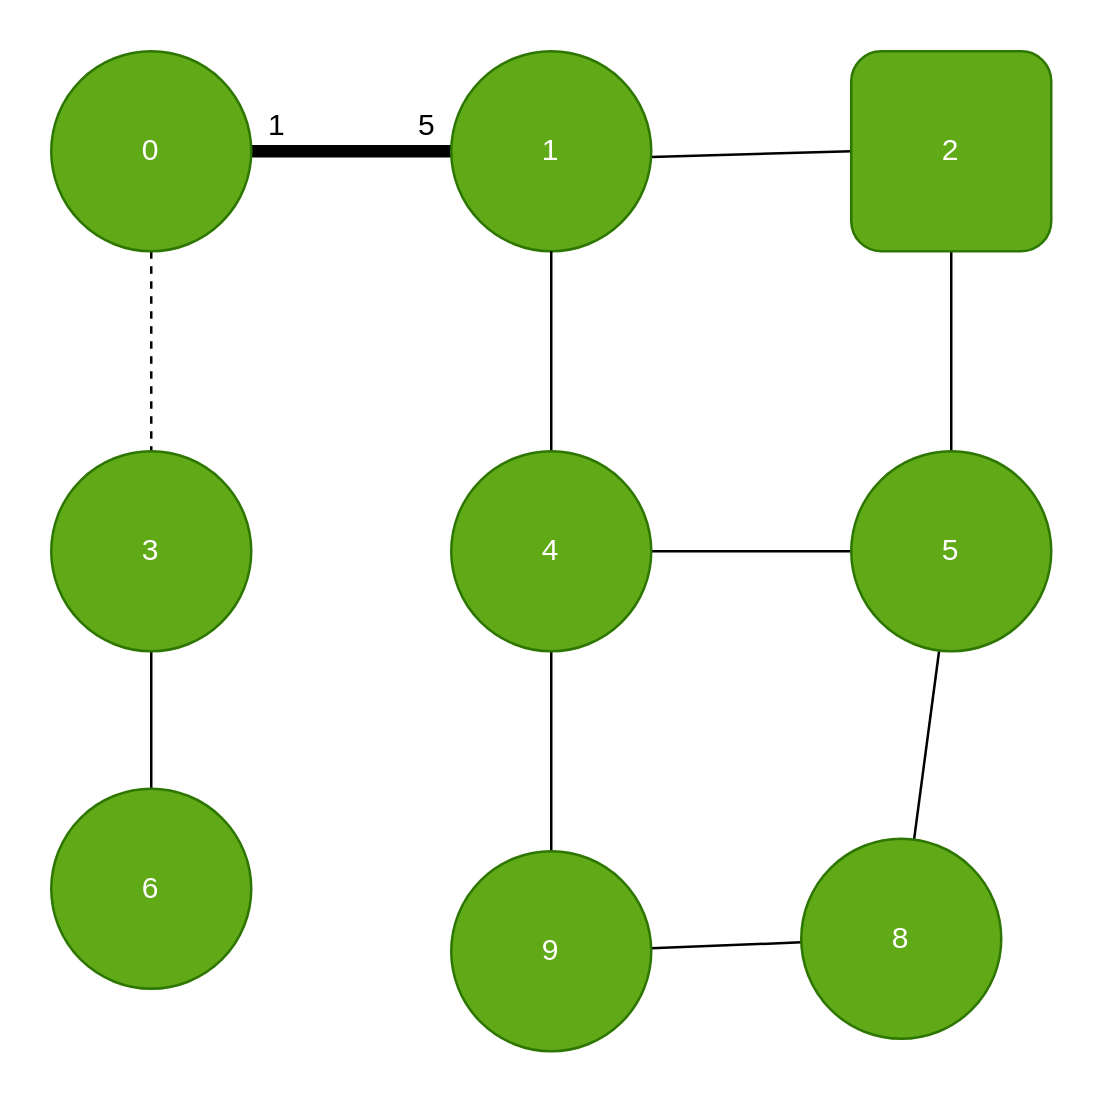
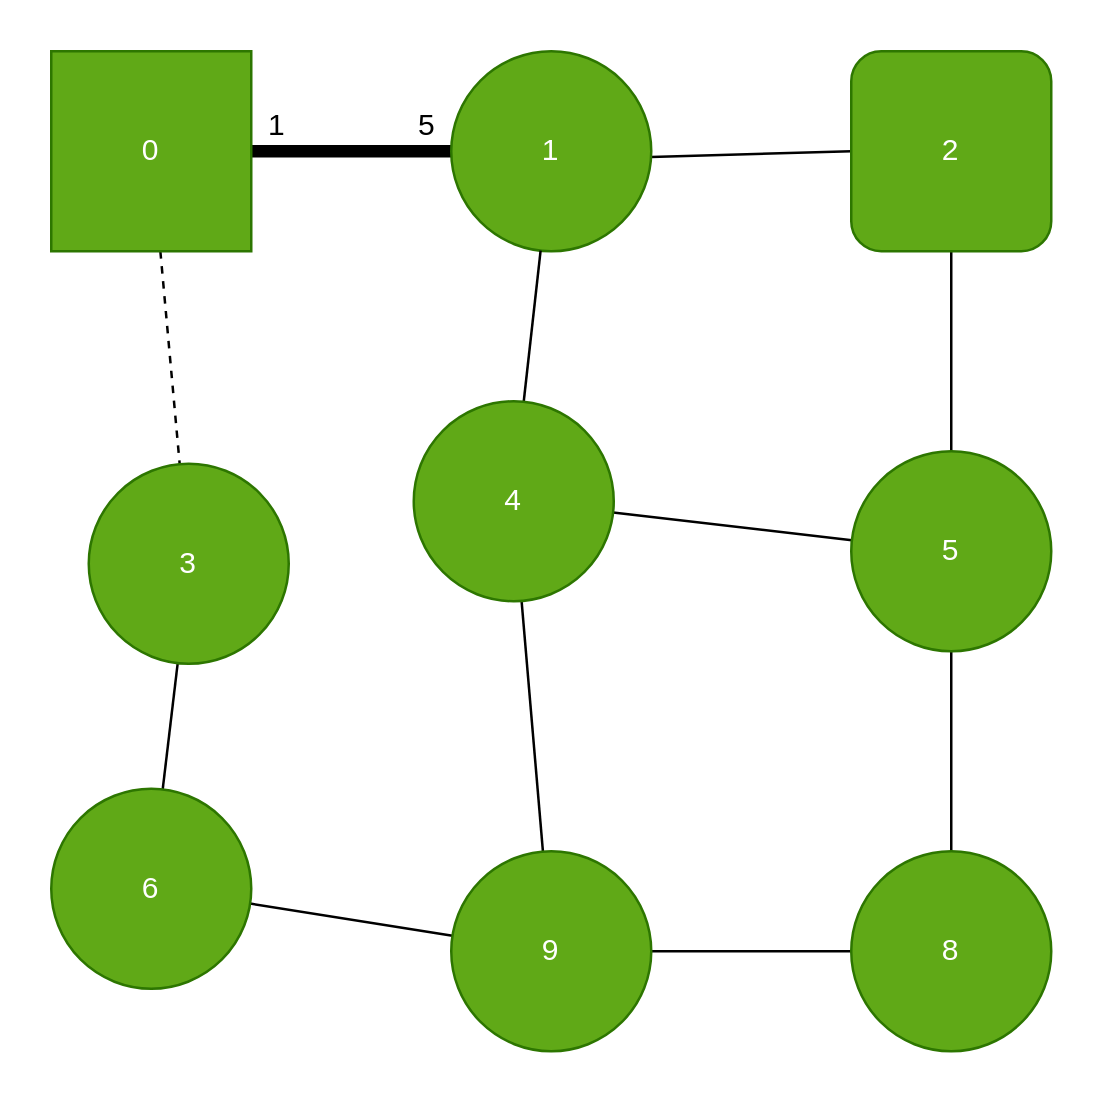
(151, 151) -> (151, 151)
(151, 551) -> (189, 564)
(551, 551) -> (514, 501)
none -> (351, 920)
(901, 939) -> (951, 951)
